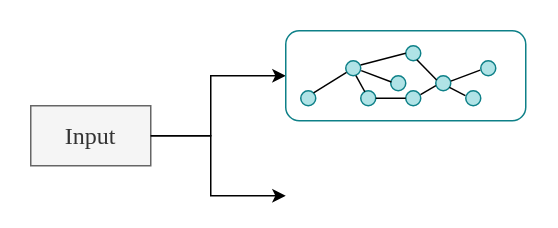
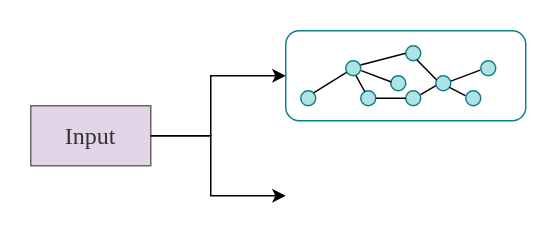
(91, 136) -> (91, 136)
